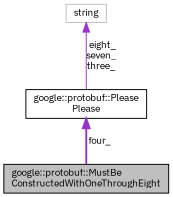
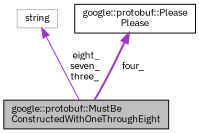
(86, 61) -> (63, 68)
